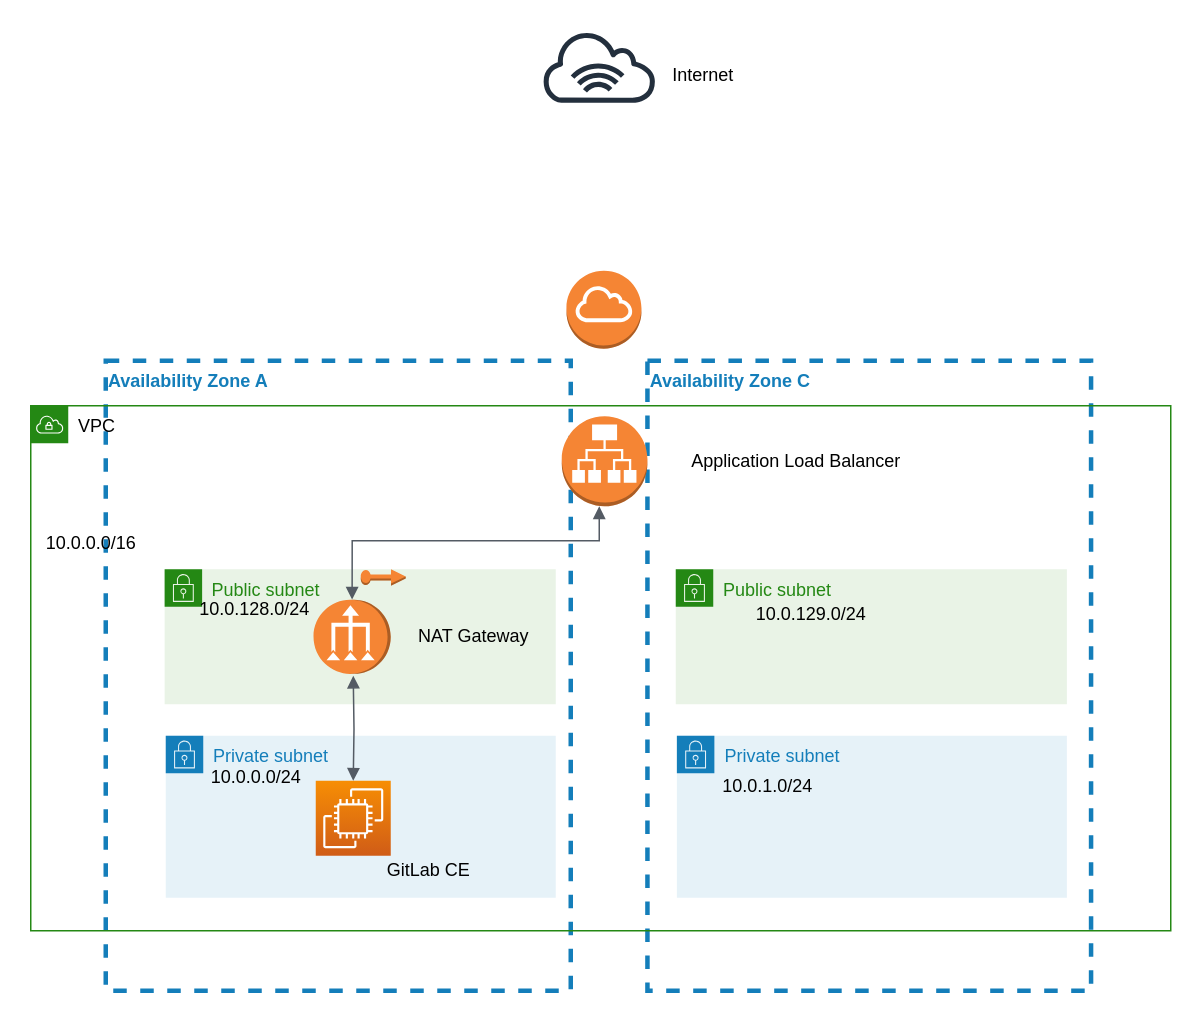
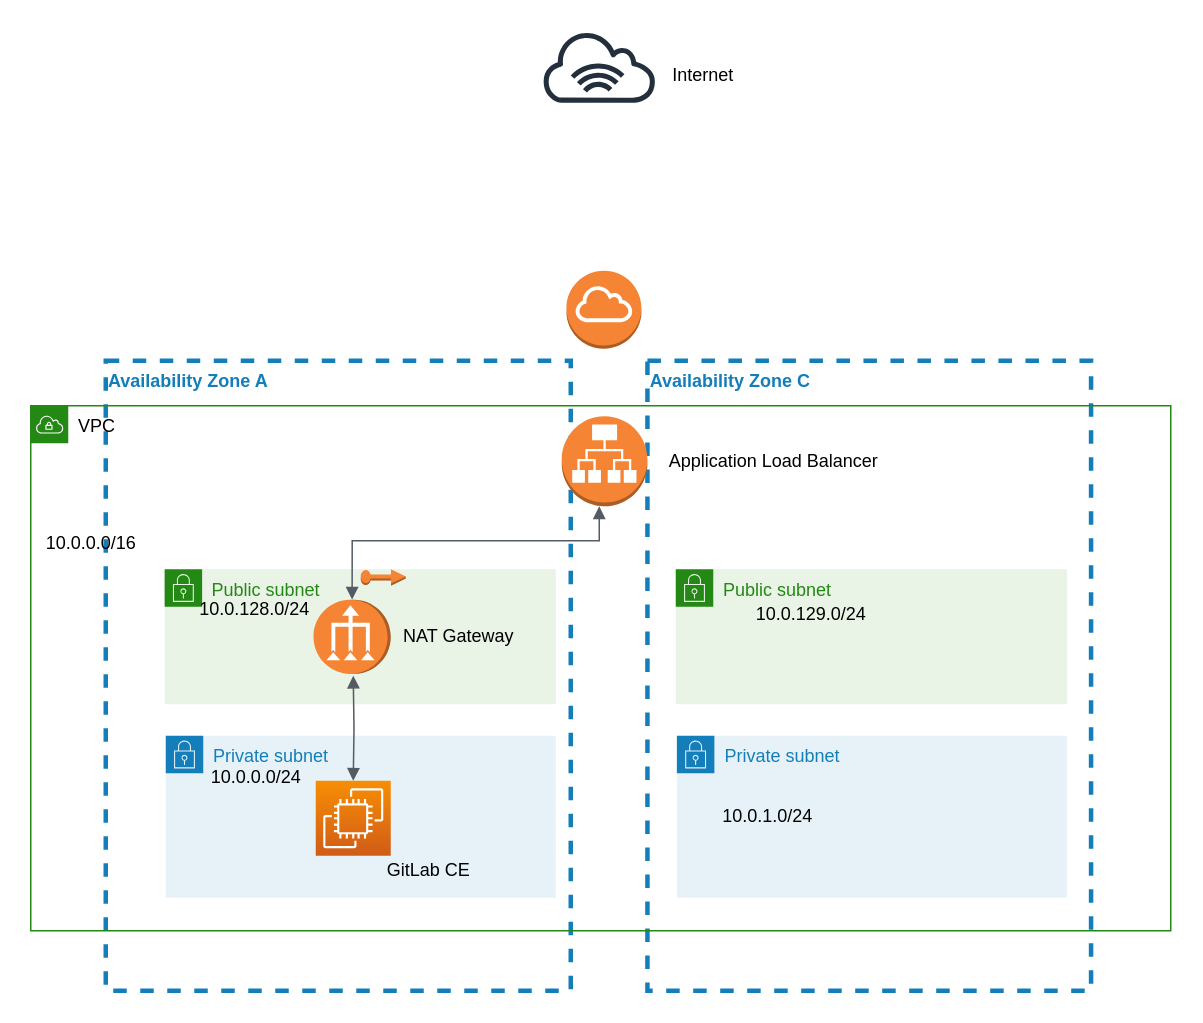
(796, 461) -> (773, 461)
(473, 637) -> (458, 637)
(767, 787) -> (767, 817)
